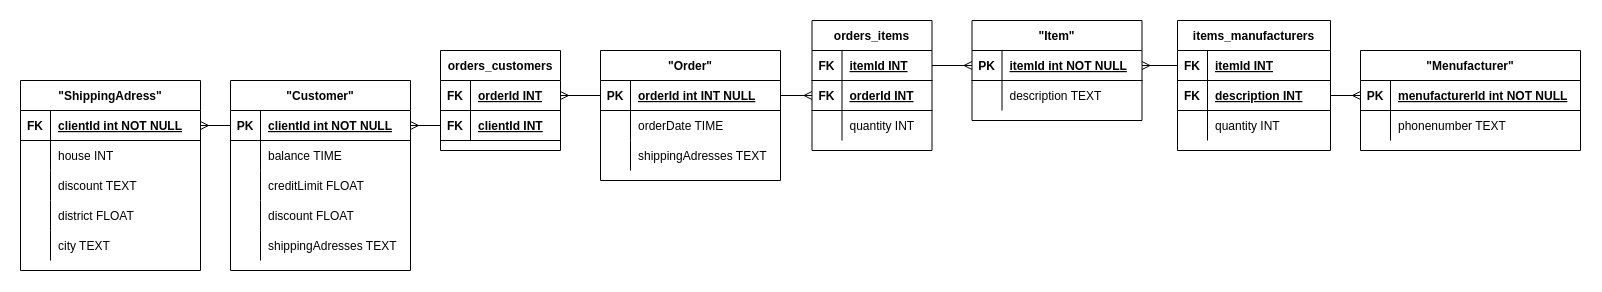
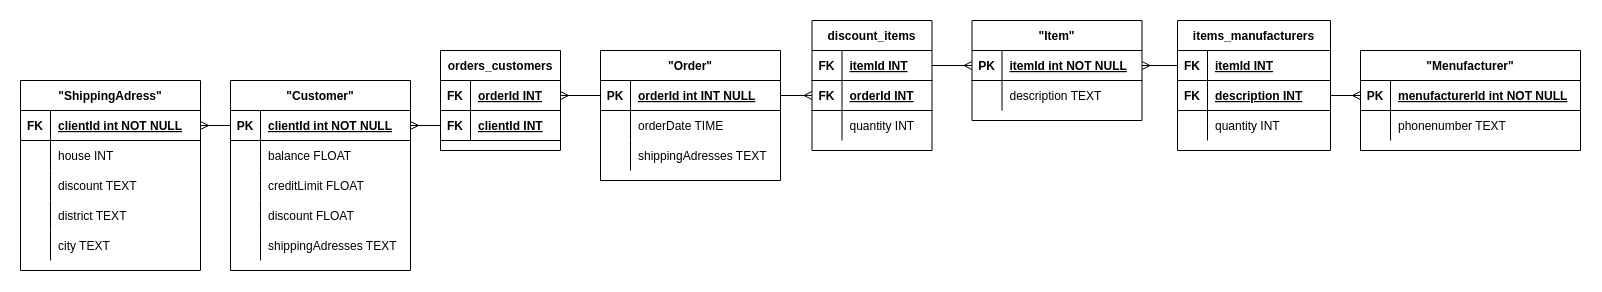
(872, 36) -> (872, 36)
(305, 156) -> (309, 156)
(100, 216) -> (97, 216)
